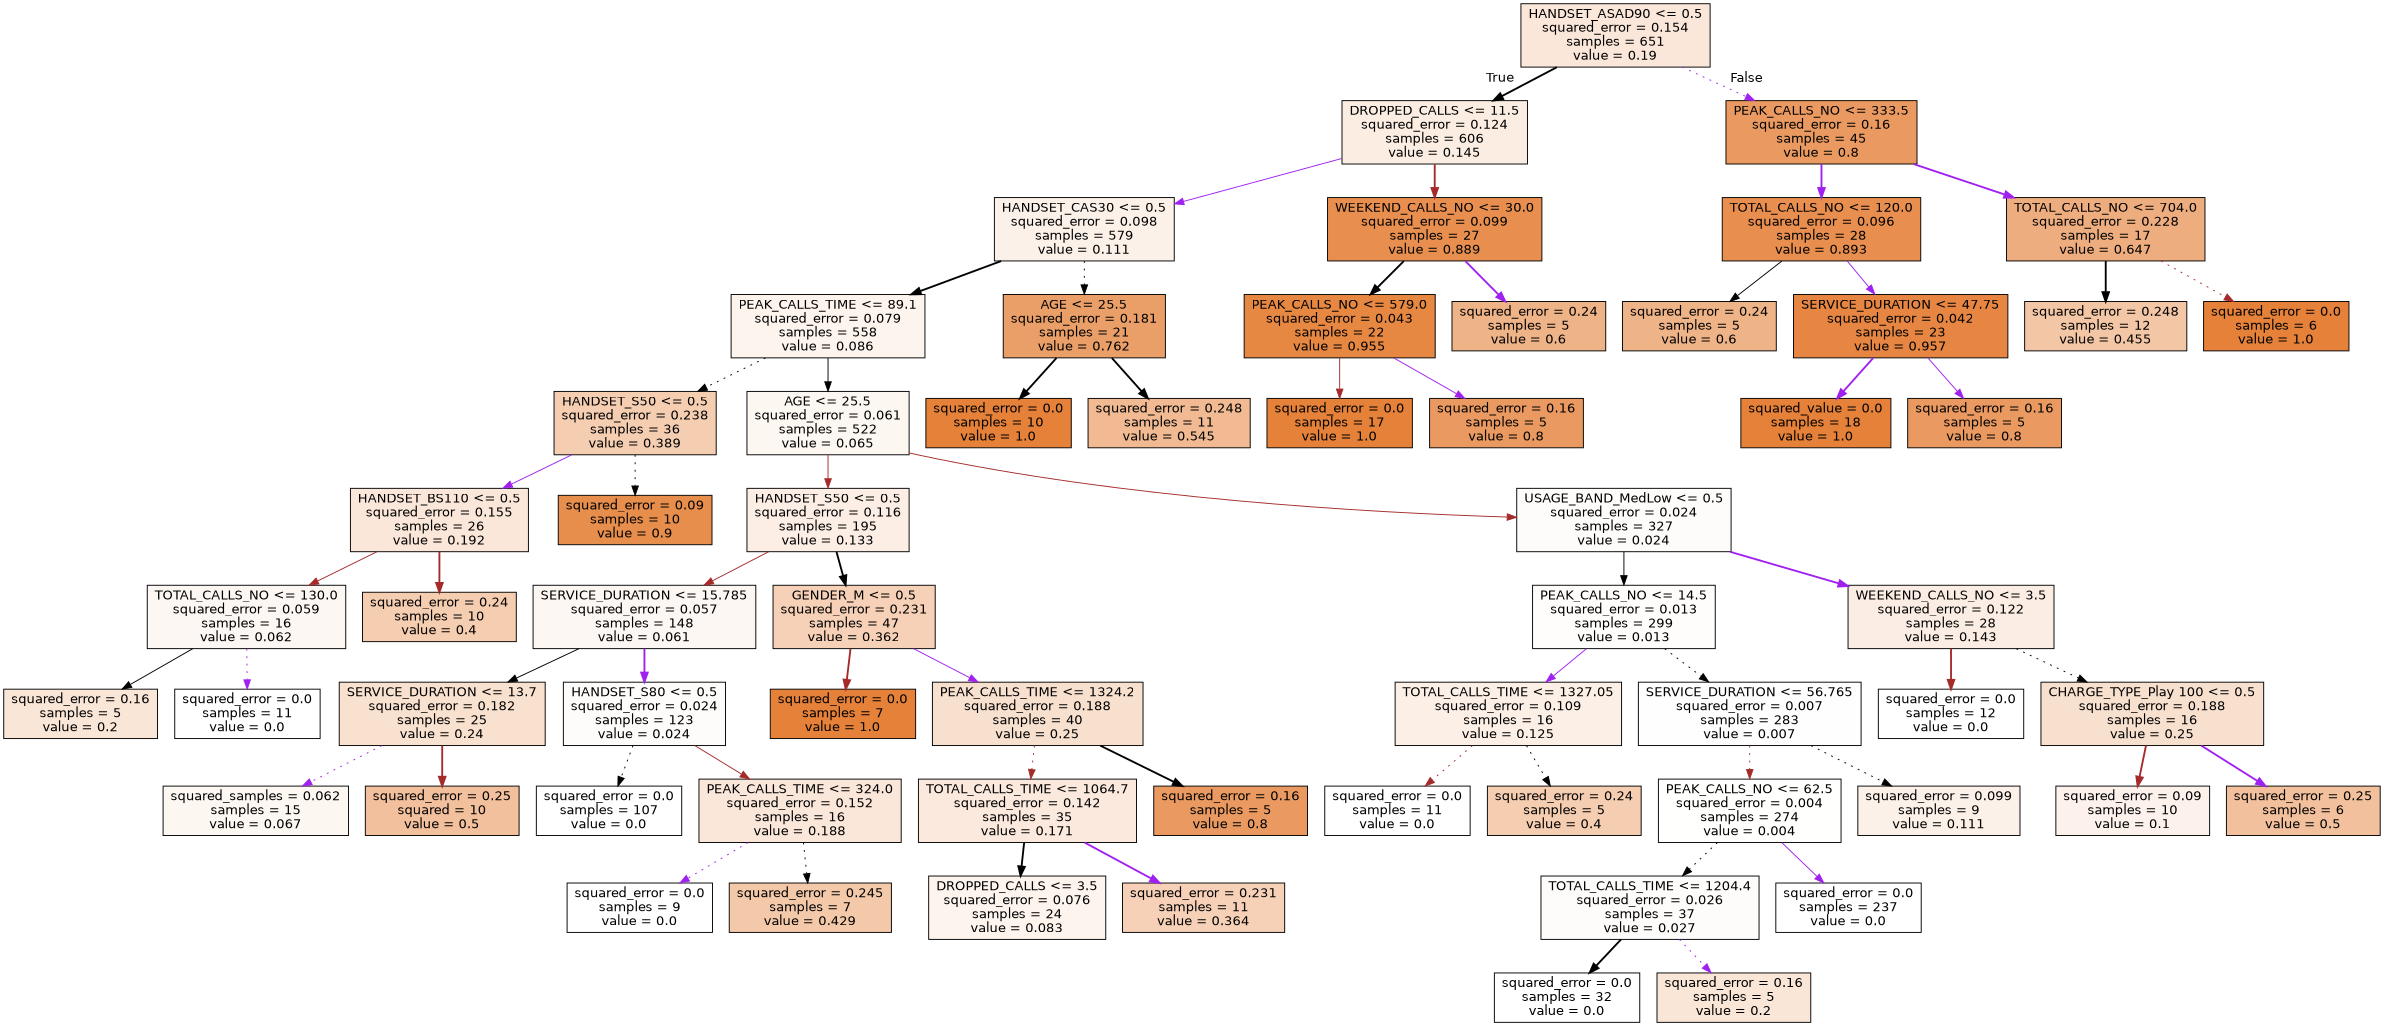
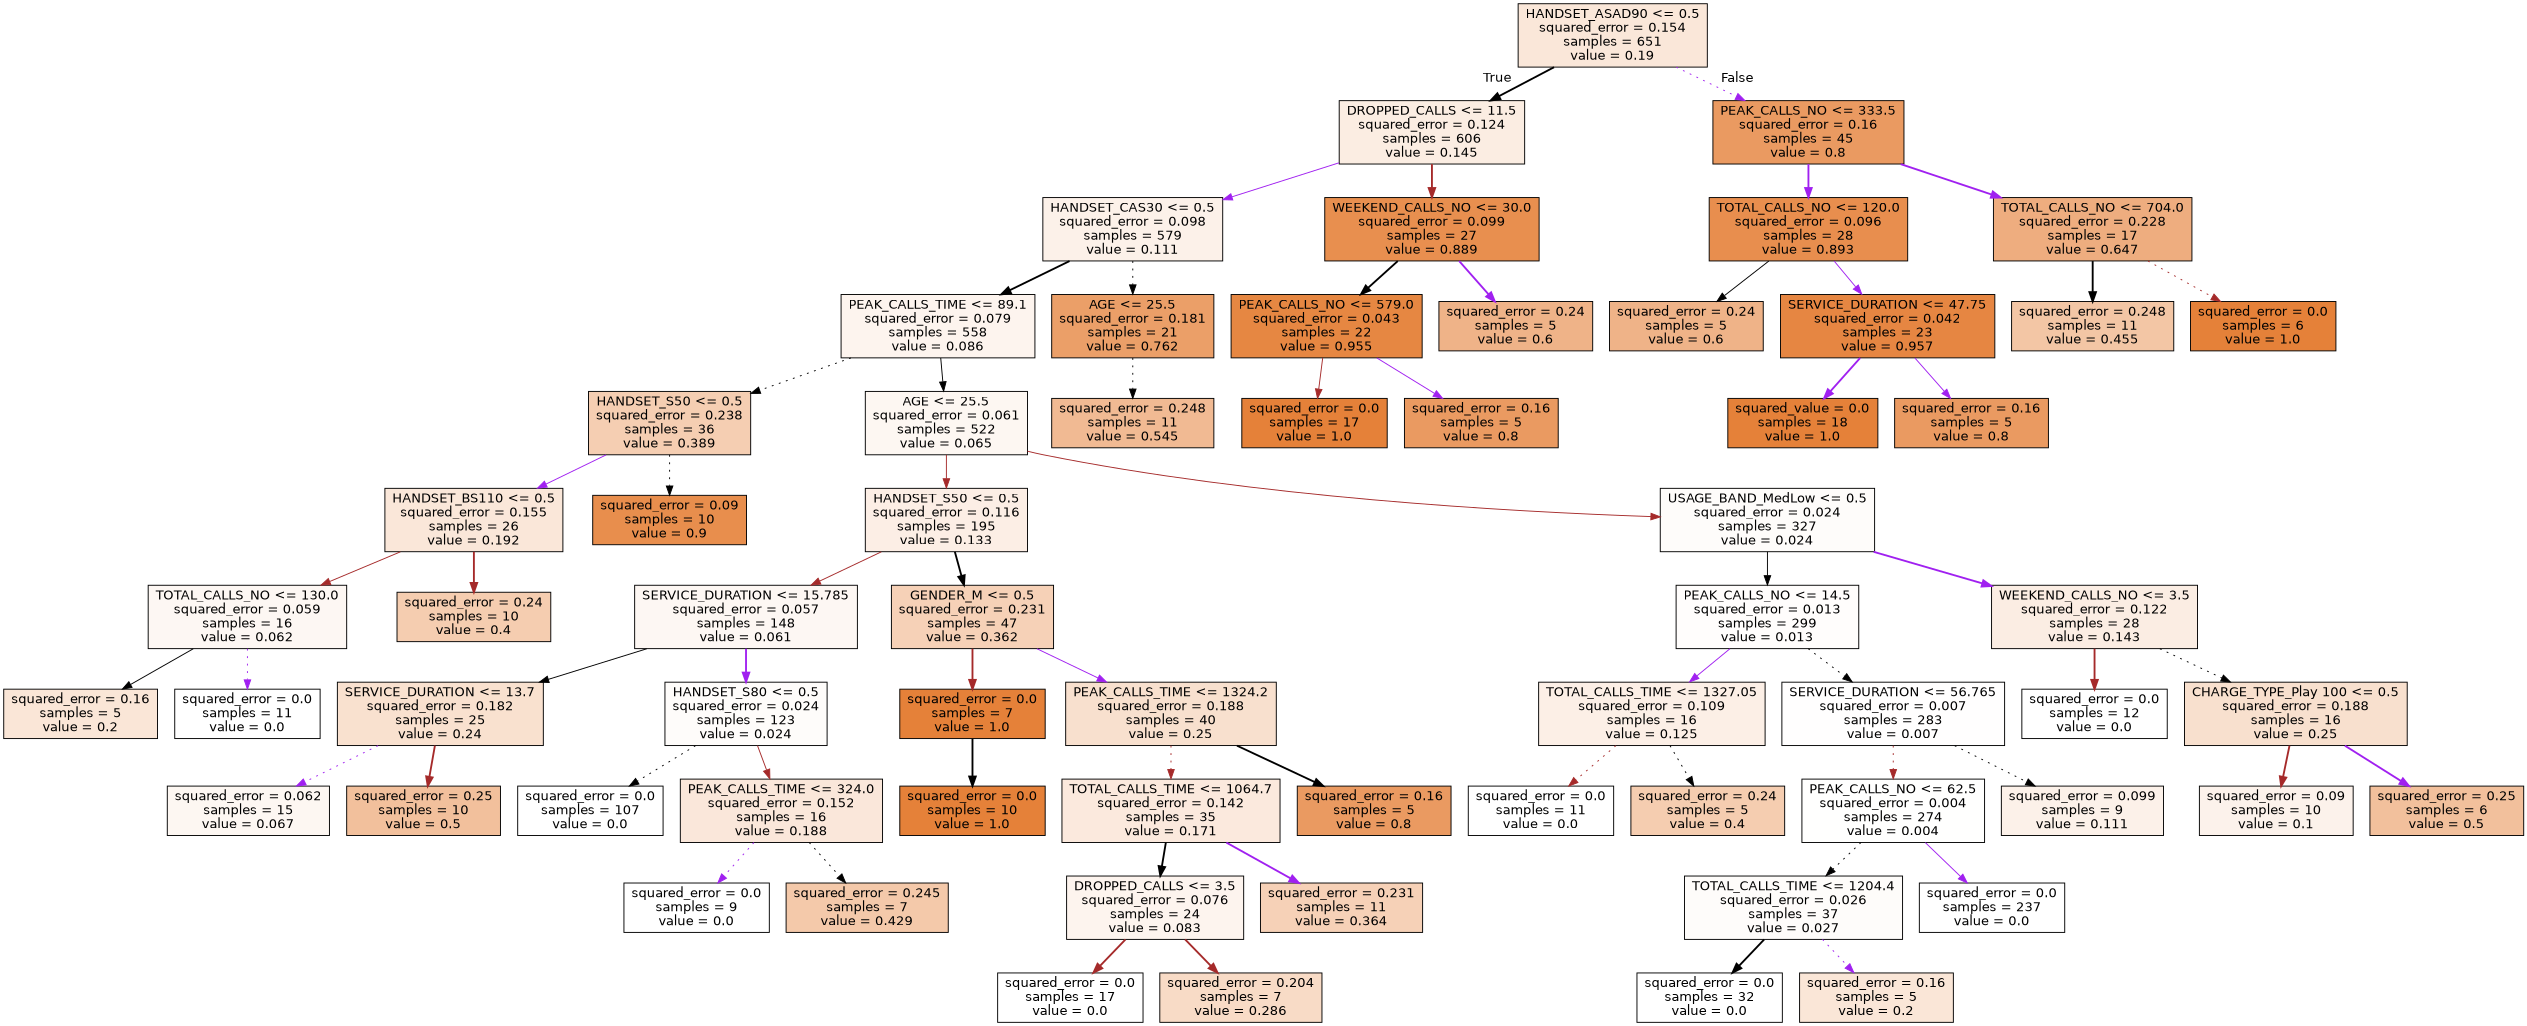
(2106, 326) -> (2093, 326)
(1041, 375) -> (972, 758)
(1127, 375) -> (1133, 373)
(256, 811) -> (248, 811)
(442, 811) -> (424, 811)
none -> (1070, 998)
none -> (1241, 998)
